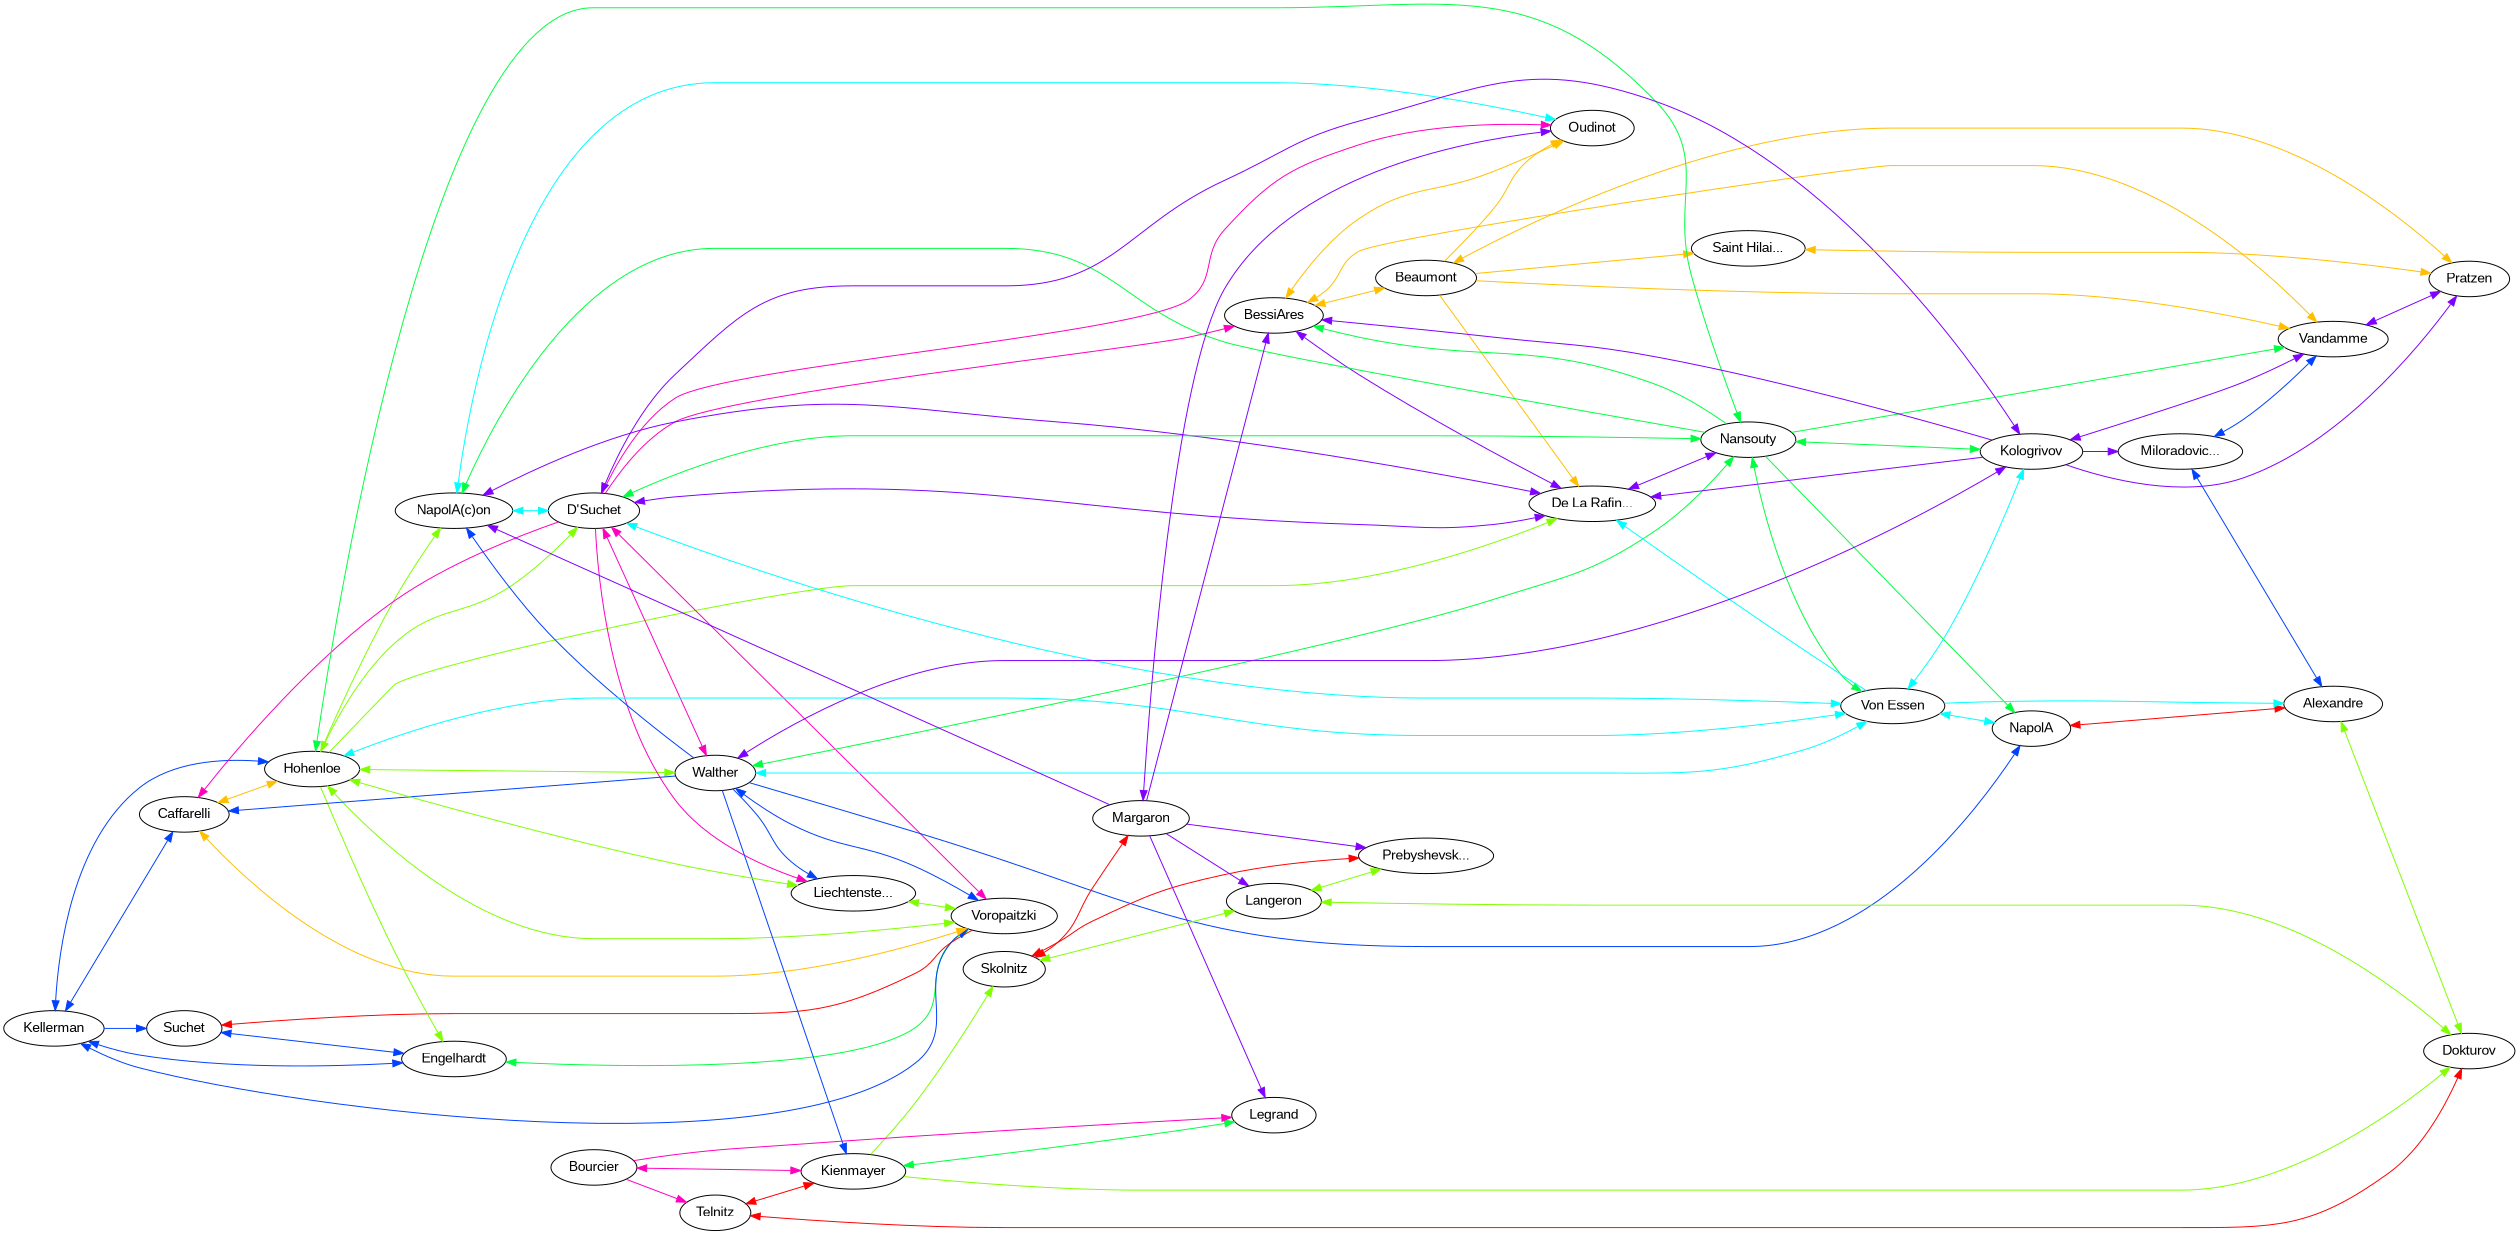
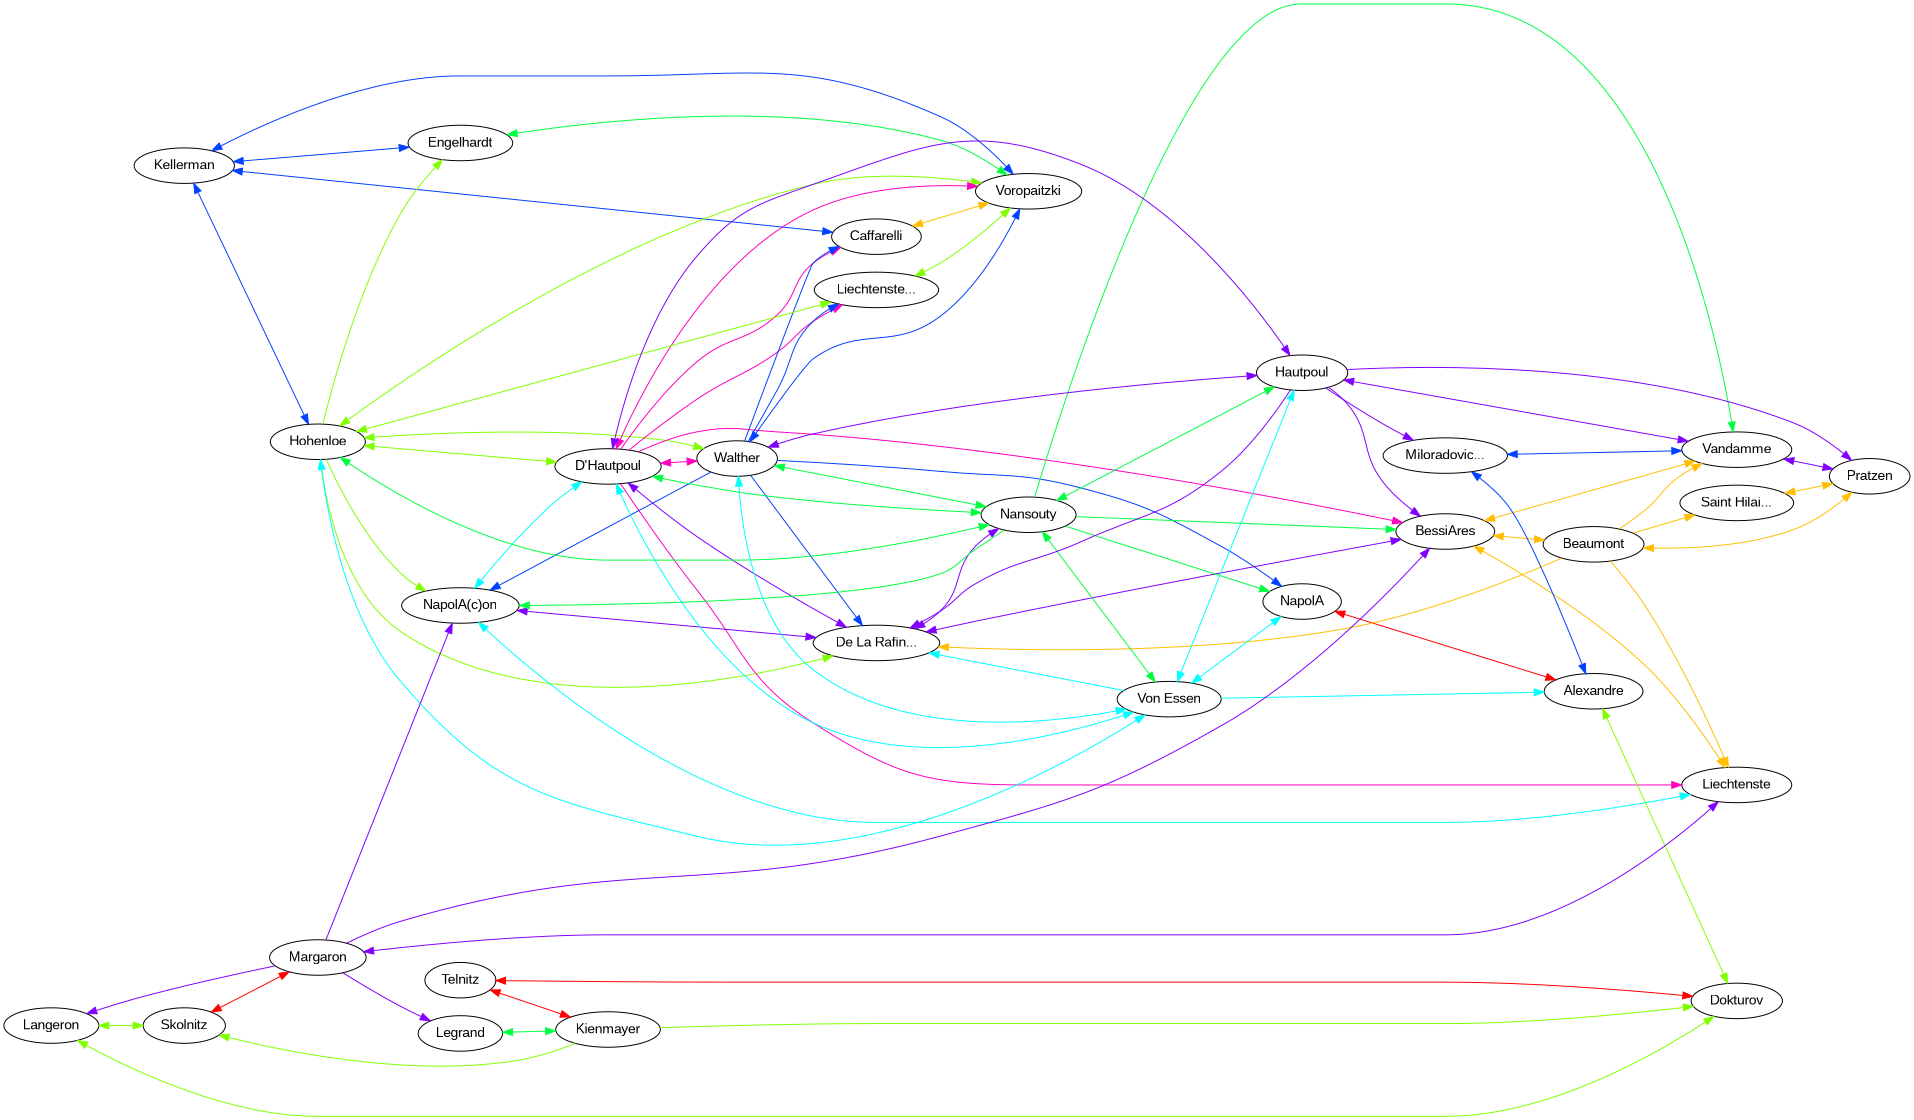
(1592, 128) -> (1737, 785)
(2031, 452) -> (1302, 373)
(594, 511) -> (608, 466)
(248, 792) -> none
(1426, 856) -> none
(780, 959) -> (804, 546)
(184, 1028) -> none
(594, 1167) -> none
